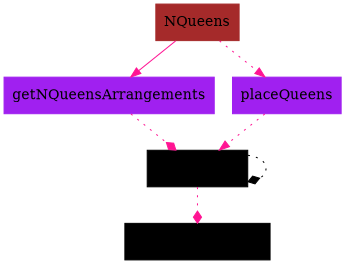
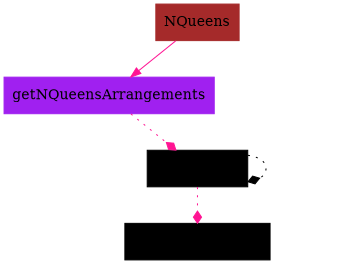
(287, 95) -> none
